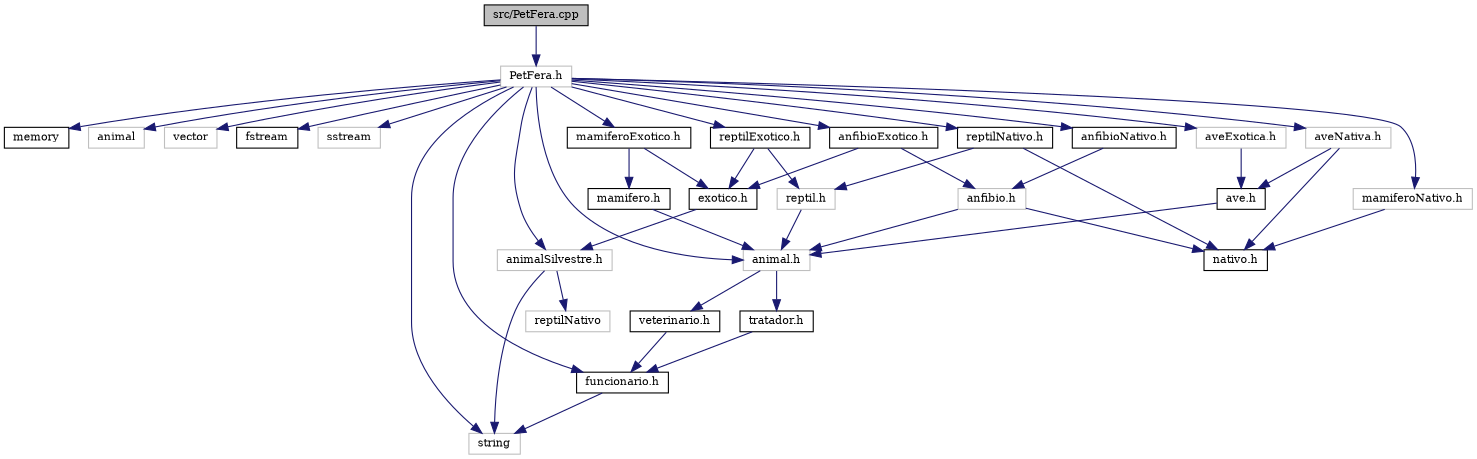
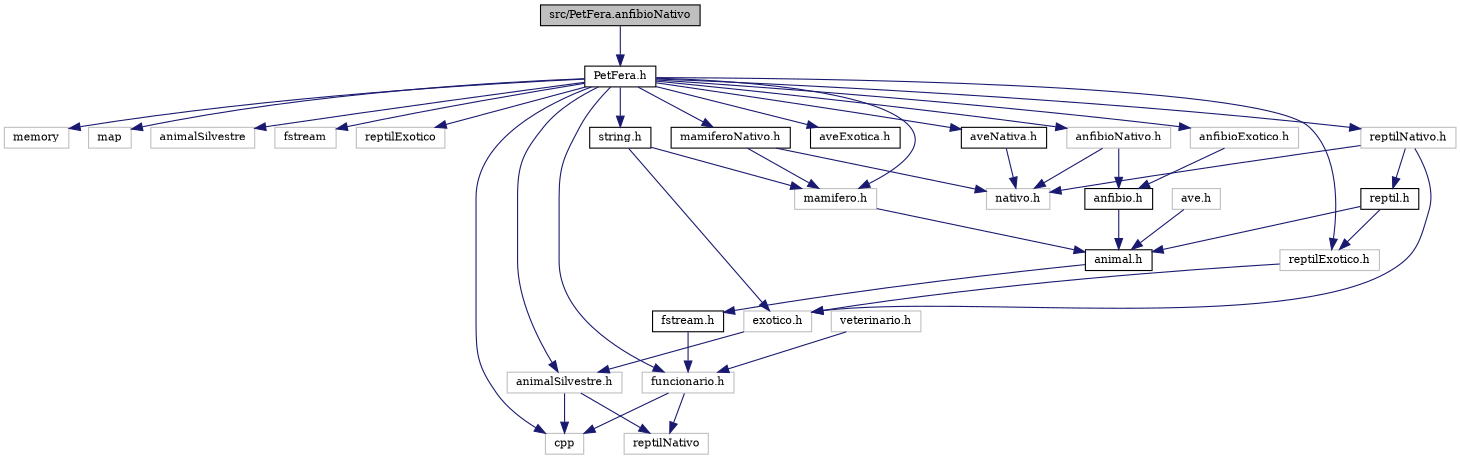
(536, 15) -> (620, 15)
(536, 77) -> (620, 77)
(37, 138) -> (37, 138)
(116, 138) -> (110, 138)
(191, 138) -> (203, 138)
(267, 138) -> (306, 138)
(349, 138) -> (401, 138)
(629, 138) -> (620, 138)
(760, 138) -> (1330, 260)
(884, 138) -> (1244, 138)
(1005, 138) -> (1408, 138)
(1124, 138) -> (1119, 138)
(1241, 138) -> (855, 138)
(1348, 138) -> (1004, 138)
(1241, 163) -> none
(780, 164) -> (1364, 226)
none -> (778, 166)
(809, 166) -> (1179, 307)
(1300, 166) -> none
(629, 199) -> (836, 199)
(723, 199) -> (778, 321)
(806, 199) -> (1390, 199)
(992, 199) -> (1119, 199)
(1241, 199) -> (1196, 199)
(1413, 199) -> (731, 138)
(591, 220) -> (827, 94)
(1109, 228) -> (1073, 166)
(777, 260) -> (1119, 260)
(1236, 260) -> (1018, 199)
(731, 288) -> none
(675, 321) -> (876, 321)
(777, 321) -> (688, 321)
(622, 383) -> (688, 383)
none -> (679, 408)
(495, 444) -> (565, 444)
